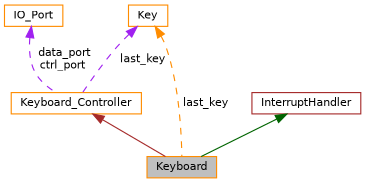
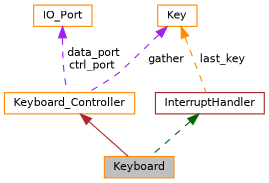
(141, 59) -> (164, 59)
(177, 95) -> (196, 65)
(239, 138) -> (170, 139)
